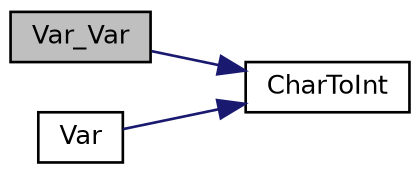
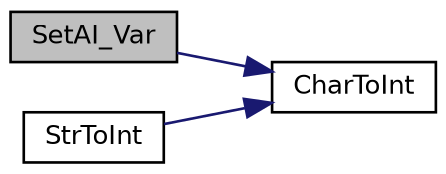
(81, 37) -> (94, 37)
(81, 137) -> (94, 137)
